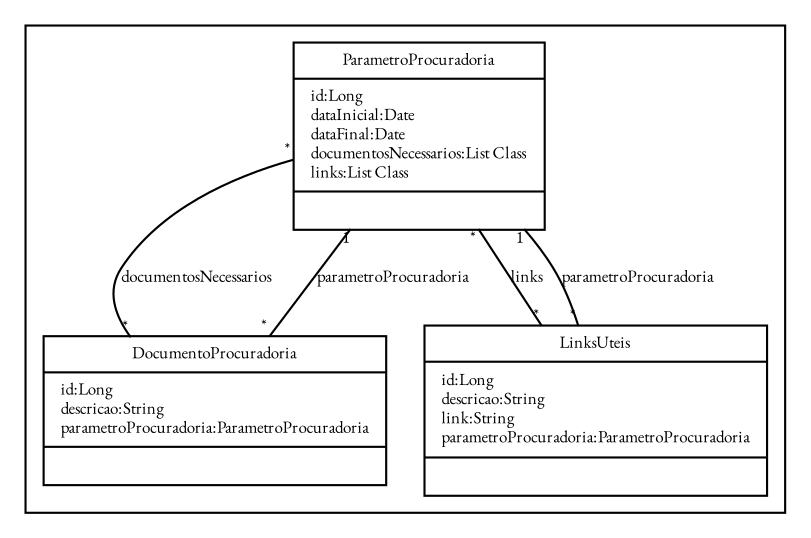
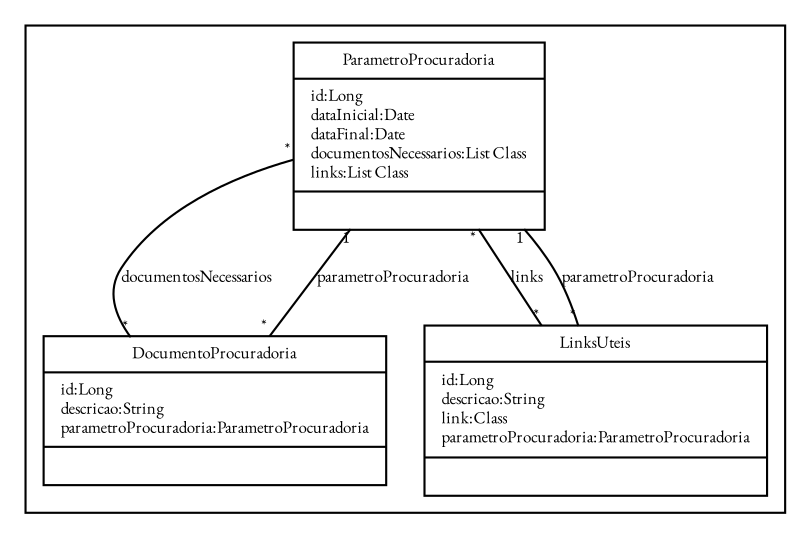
(479, 418) -> (474, 418)
